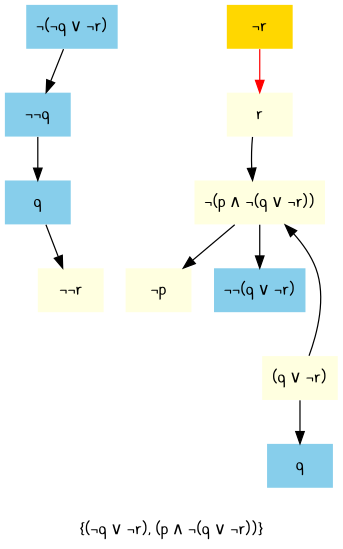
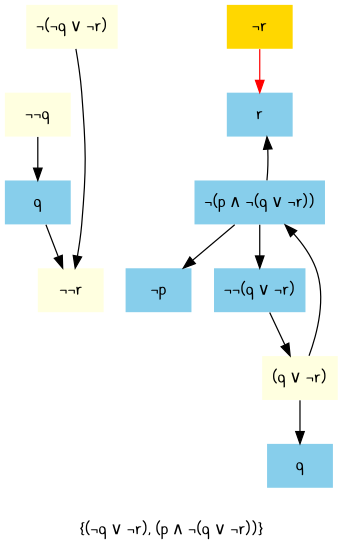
(72, 27) -> (72, 27)
(57, 65) -> (85, 152)
(38, 115) -> (38, 115)
(260, 115) -> (260, 115)
(252, 153) -> (268, 165)
(260, 202) -> (260, 202)
(159, 290) -> (159, 290)
none -> (277, 329)
